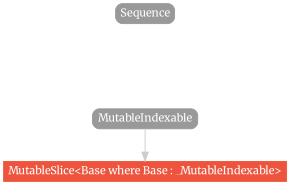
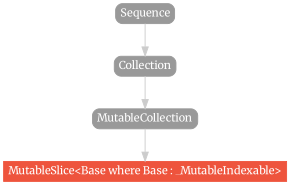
none -> (145, 66)
(145, 119) -> (145, 119)
